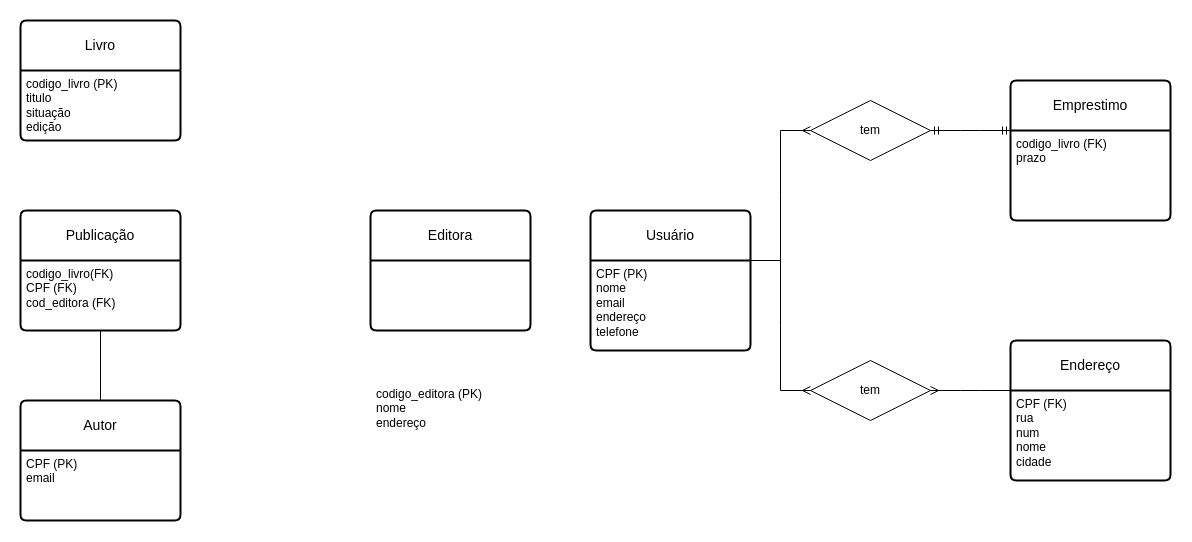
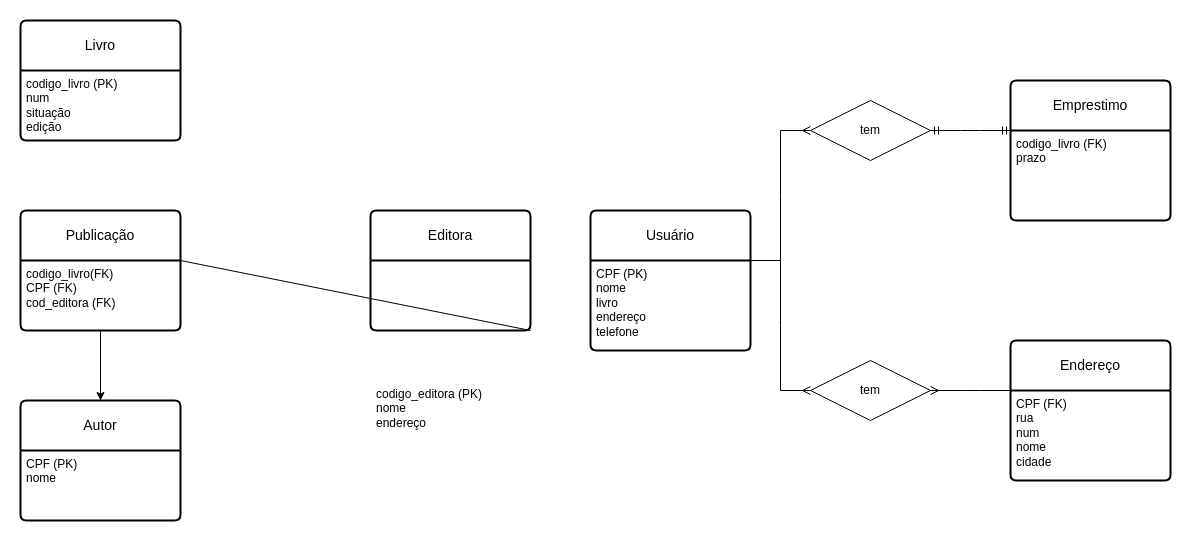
(77, 106) -> (77, 106)
none -> (351, 295)
(623, 304) -> (623, 304)
(101, 395) -> (101, 392)
(52, 472) -> (52, 472)
